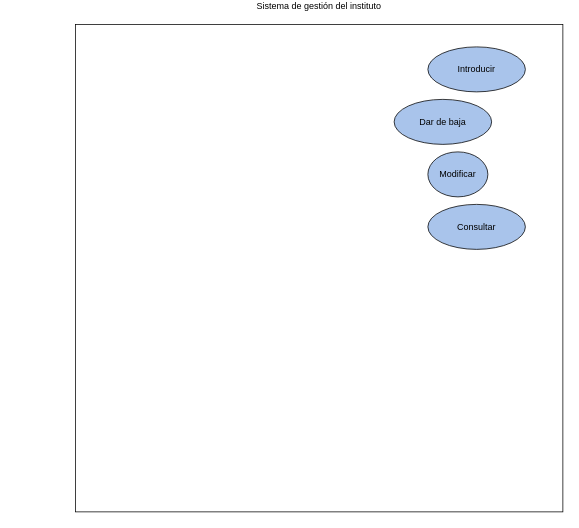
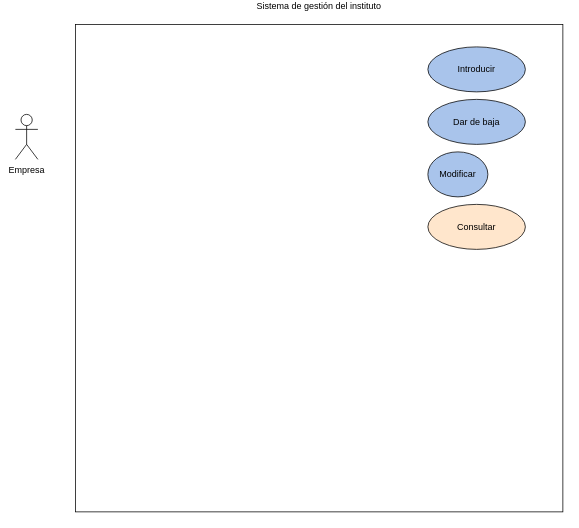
(443, 122) -> (477, 122)
none -> (27, 137)
(477, 227) -> (477, 227)
